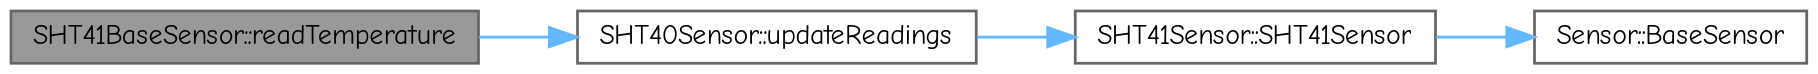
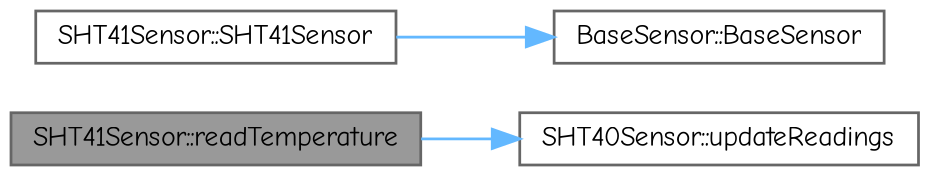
(245, 37) -> (216, 139)
(1012, 37) -> none
(1671, 37) -> (719, 37)
